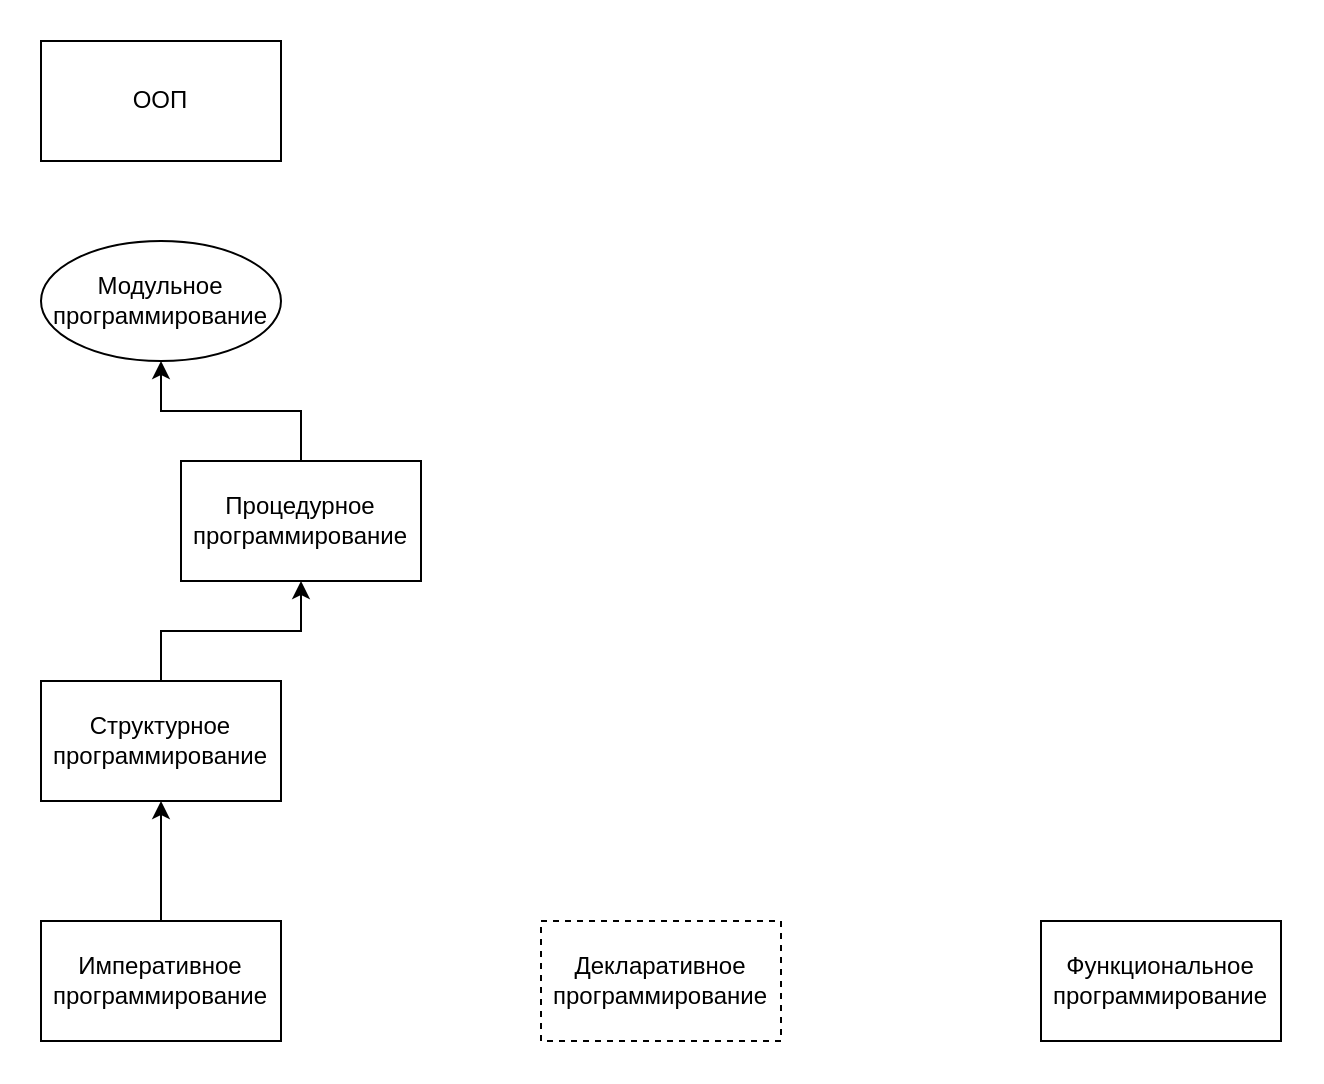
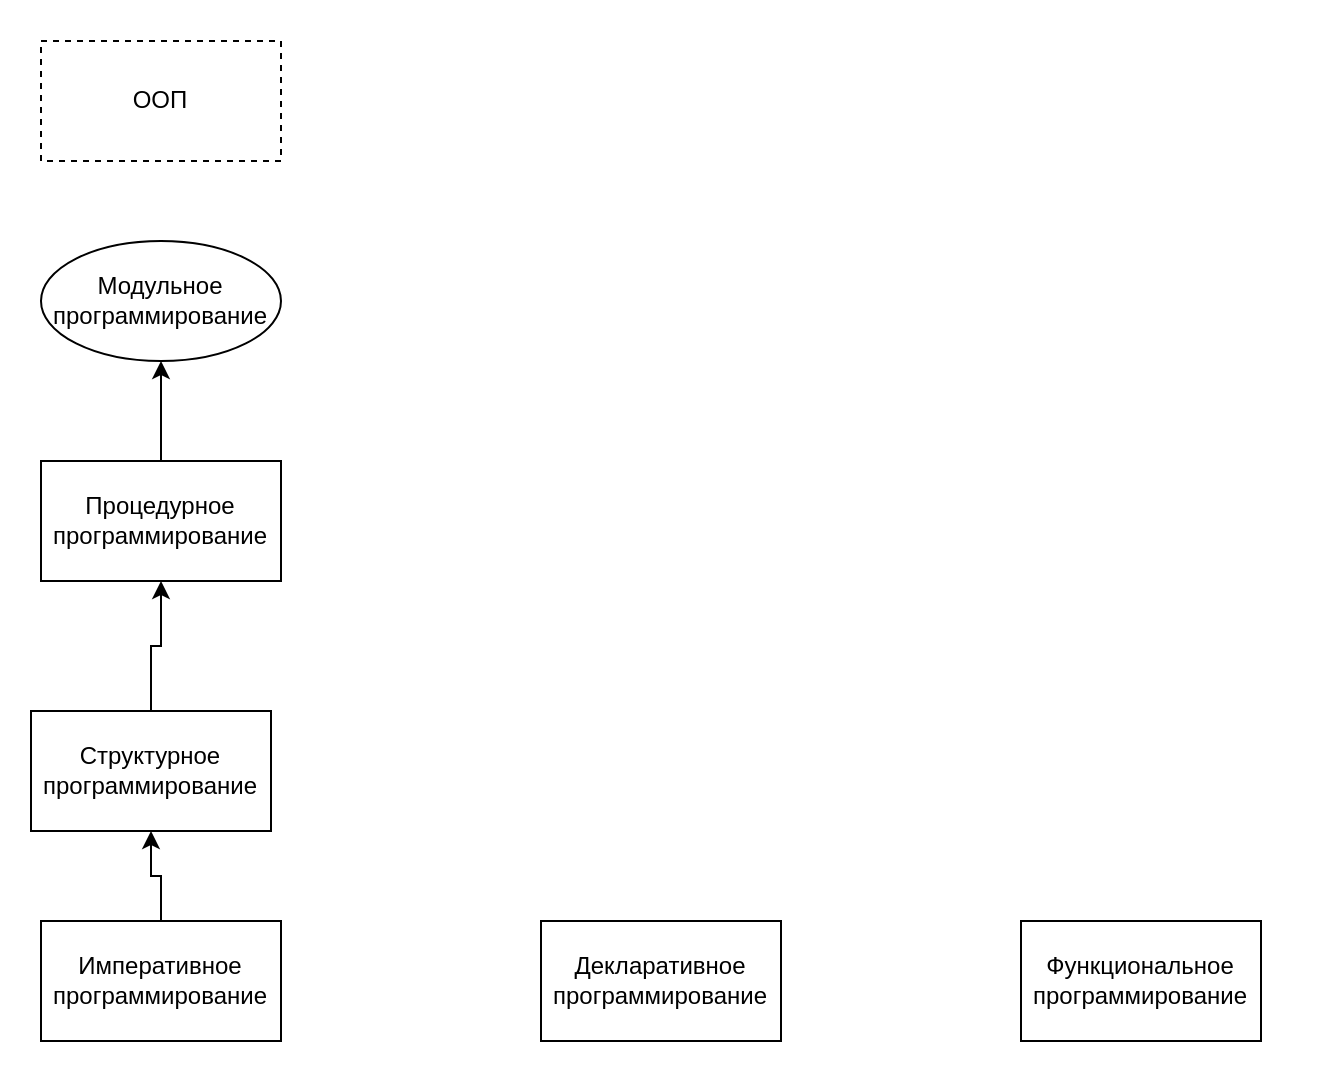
(161, 101) -> (161, 101)
(301, 521) -> (161, 521)
(161, 741) -> (151, 771)
(661, 981) -> (661, 981)
(1161, 981) -> (1141, 981)
